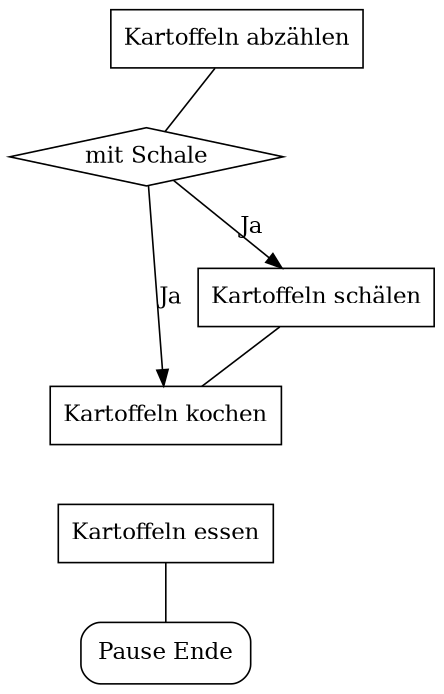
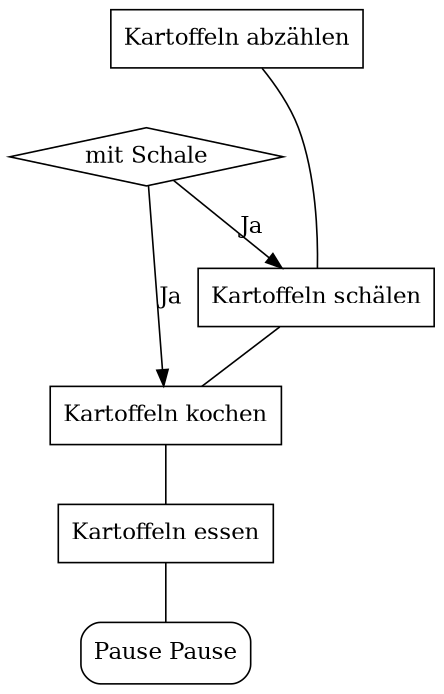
(190, 100) -> (308, 162)
none -> (166, 475)
(166, 653) -> (166, 653)
